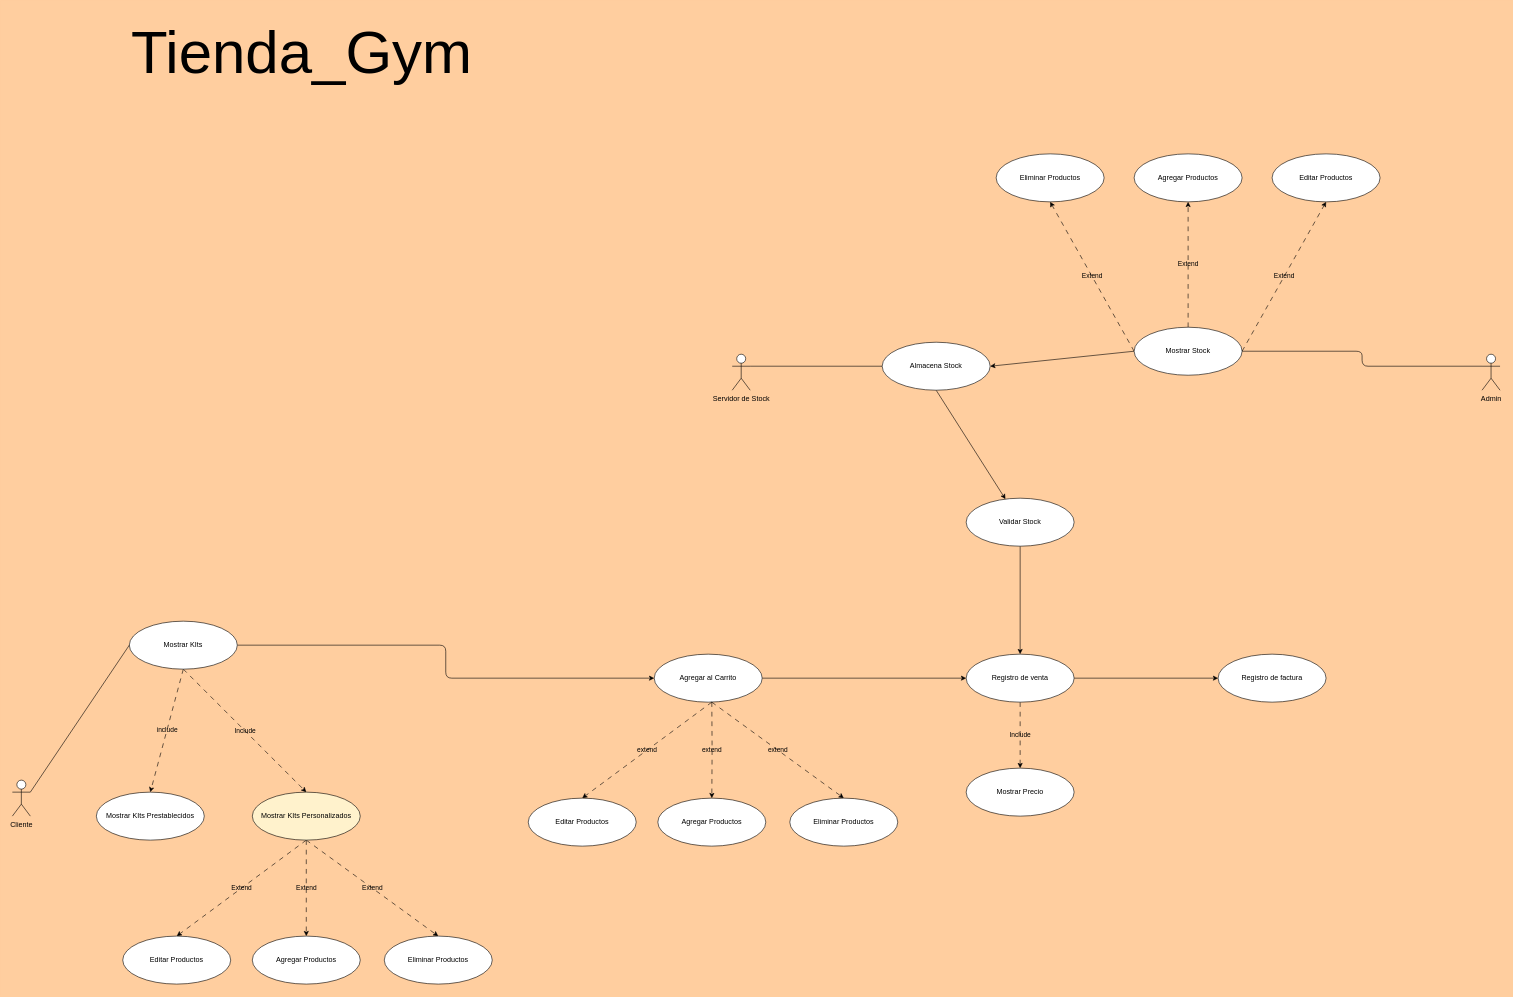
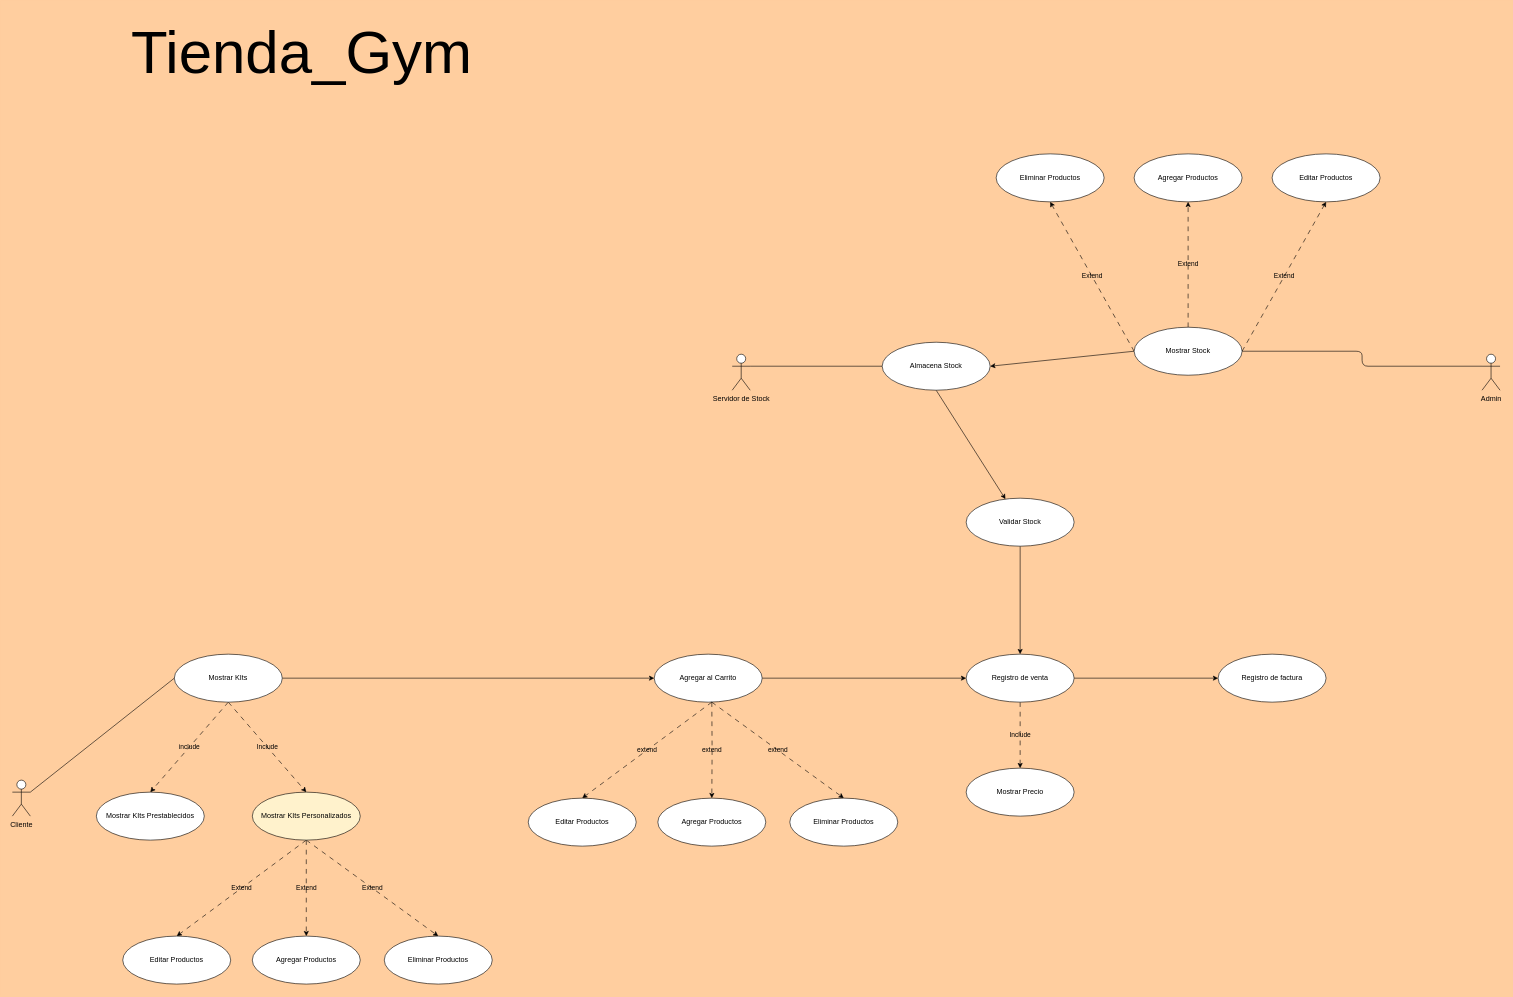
(183, 645) -> (228, 678)
